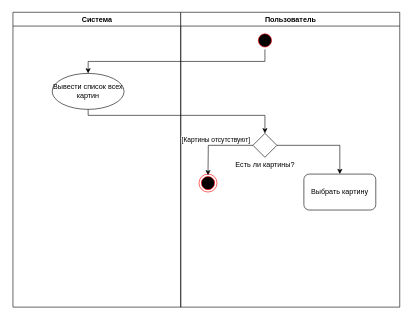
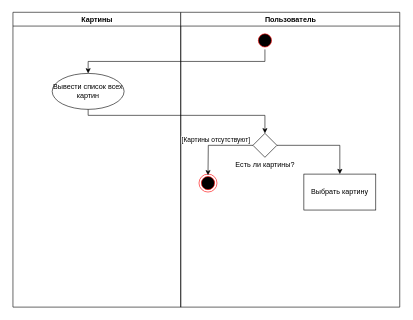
(97, 20) -> (97, 20)
(340, 192) -> (340, 192)
